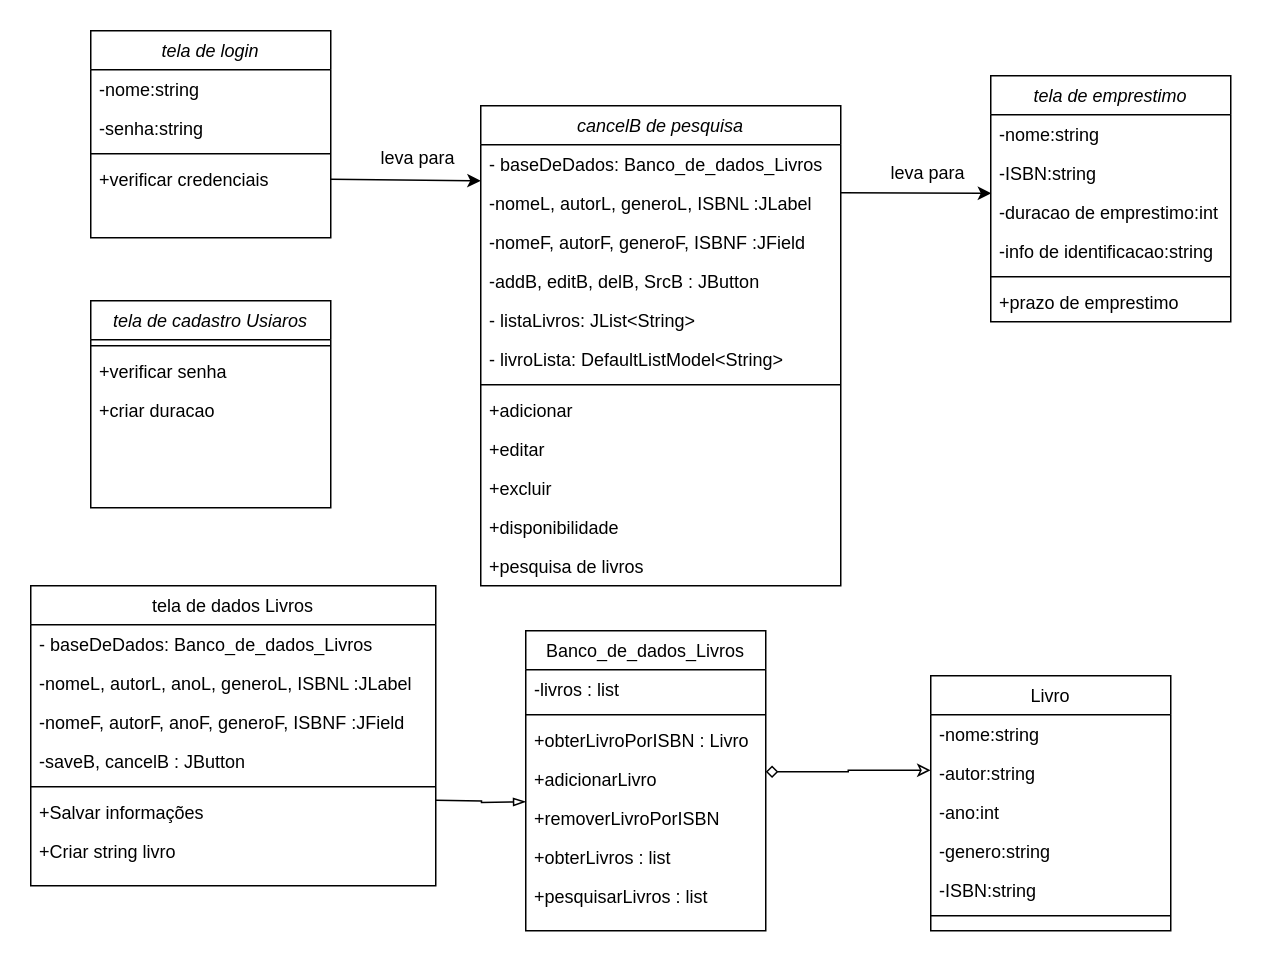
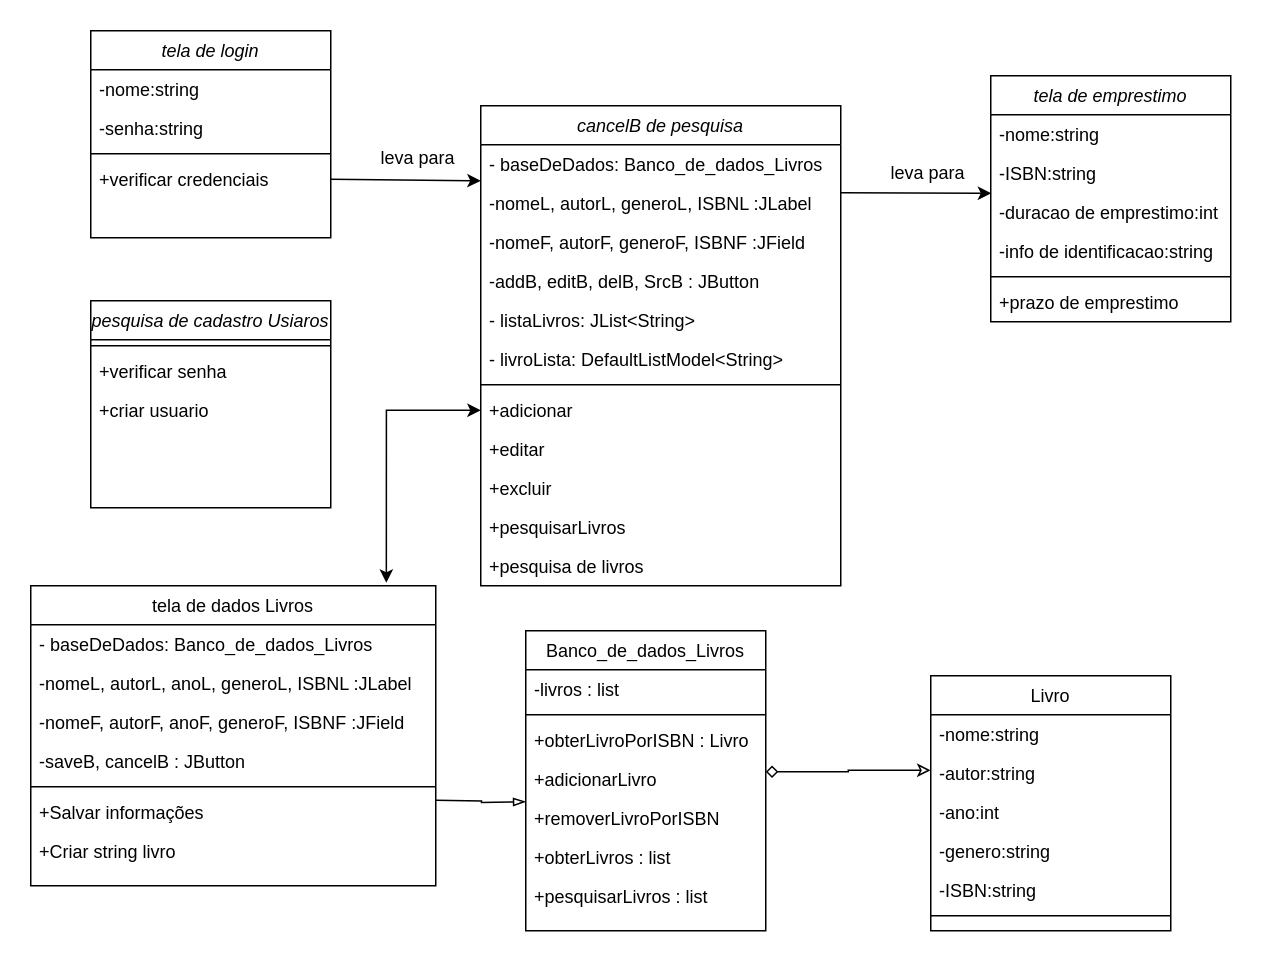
(210, 321) -> (210, 321)
(165, 411) -> (163, 411)
none -> (386, 449)
(558, 528) -> (565, 528)
